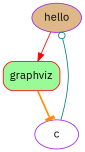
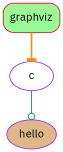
(46, 43) -> none
